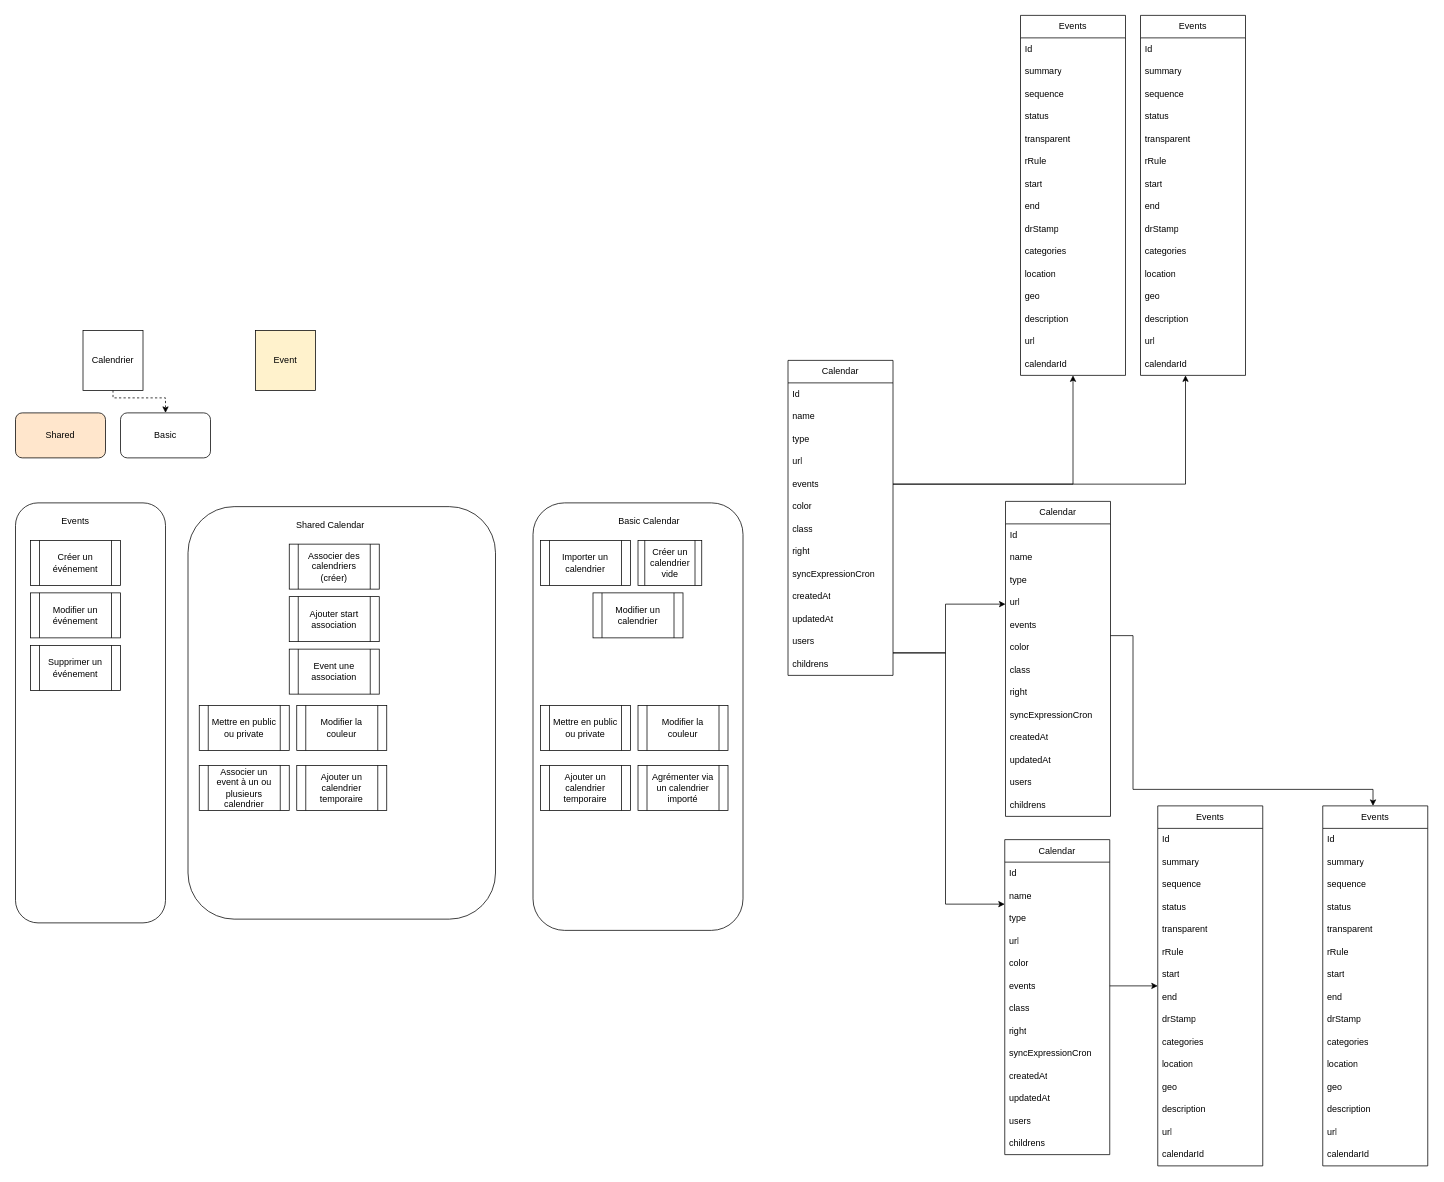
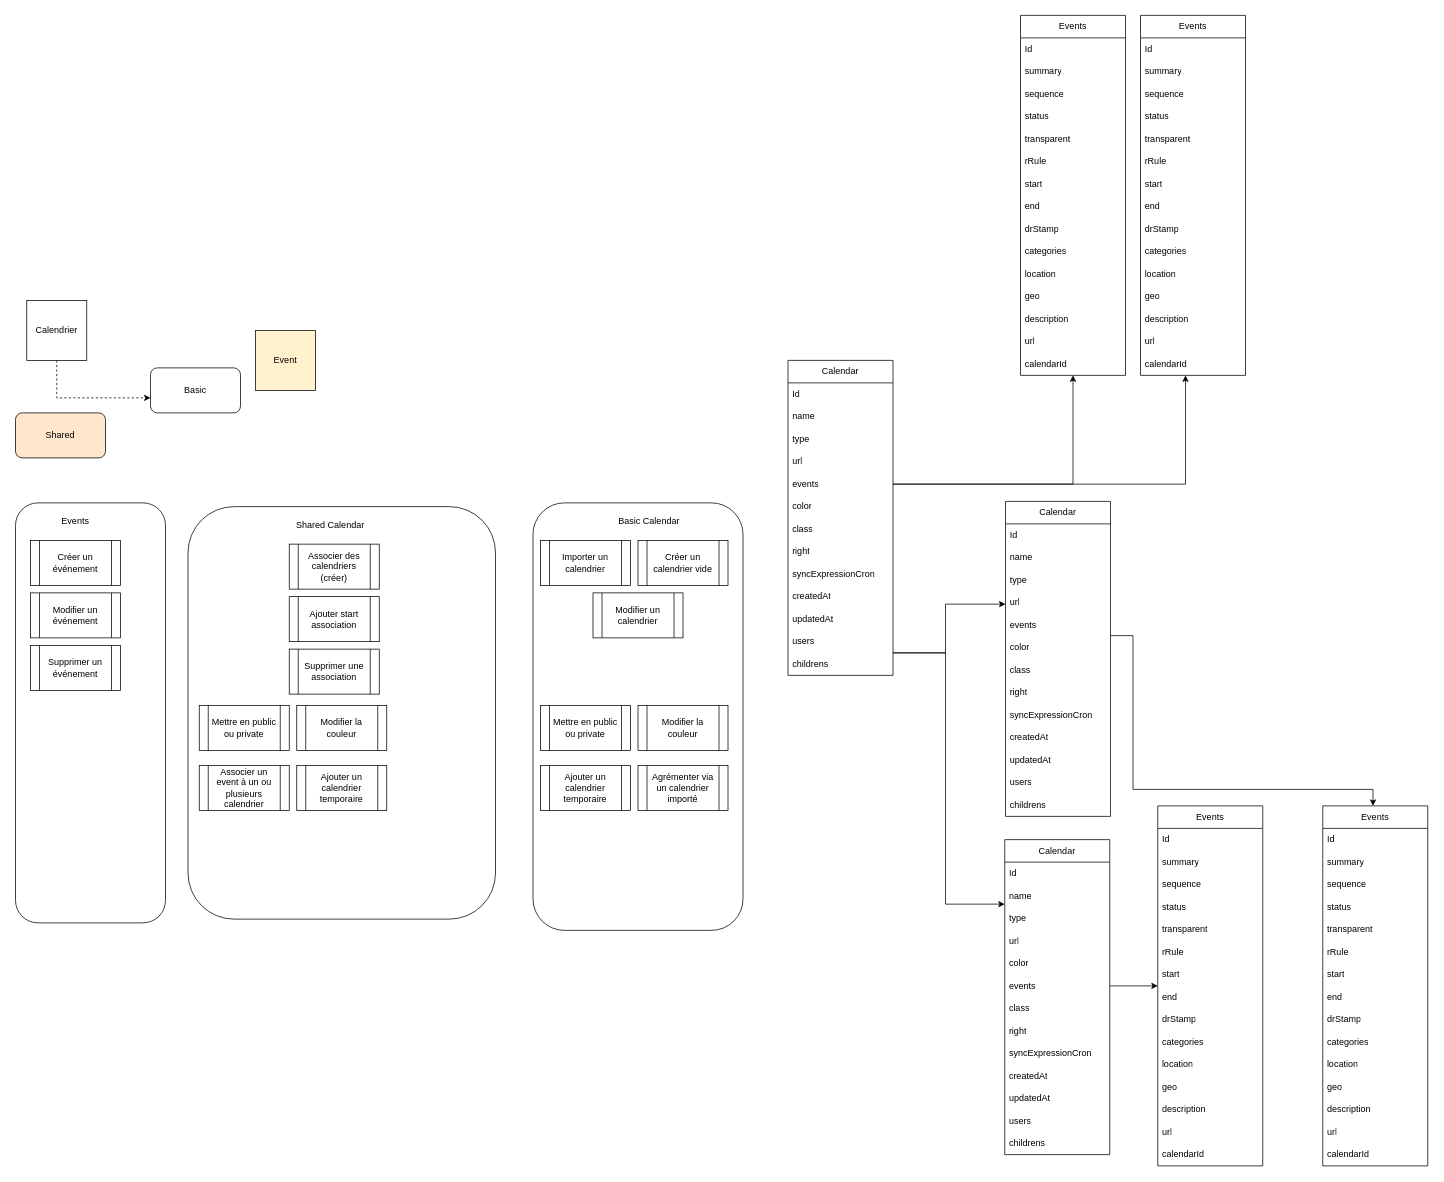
(113, 360) -> (57, 330)
(165, 435) -> (195, 390)
(670, 563) -> (683, 563)
(334, 672) -> (334, 672)
